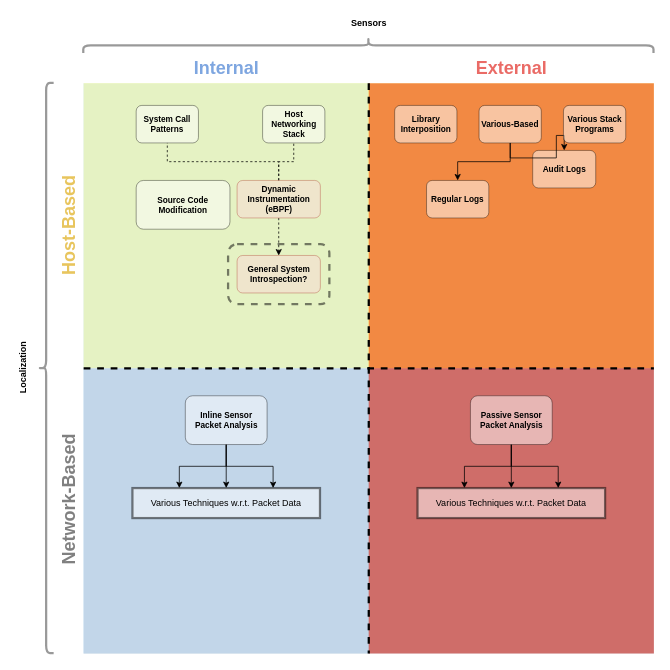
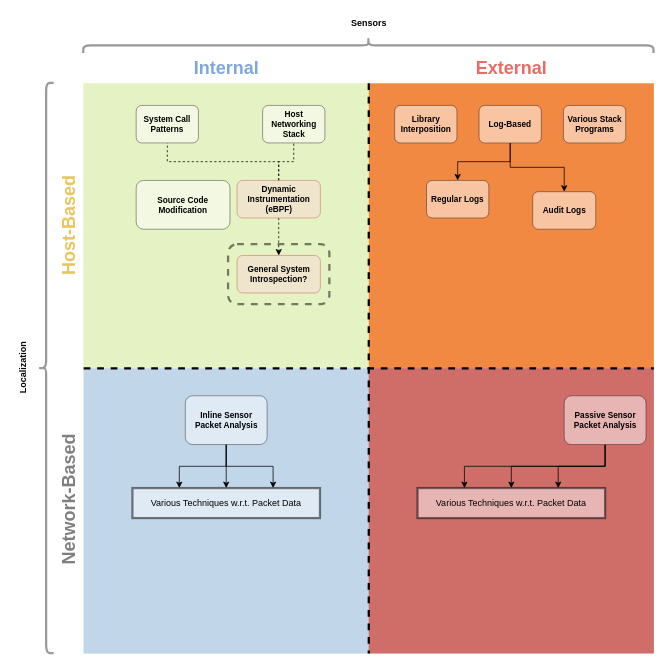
(510, 124) -> (510, 124)
(564, 169) -> (564, 210)
(511, 420) -> (605, 420)
